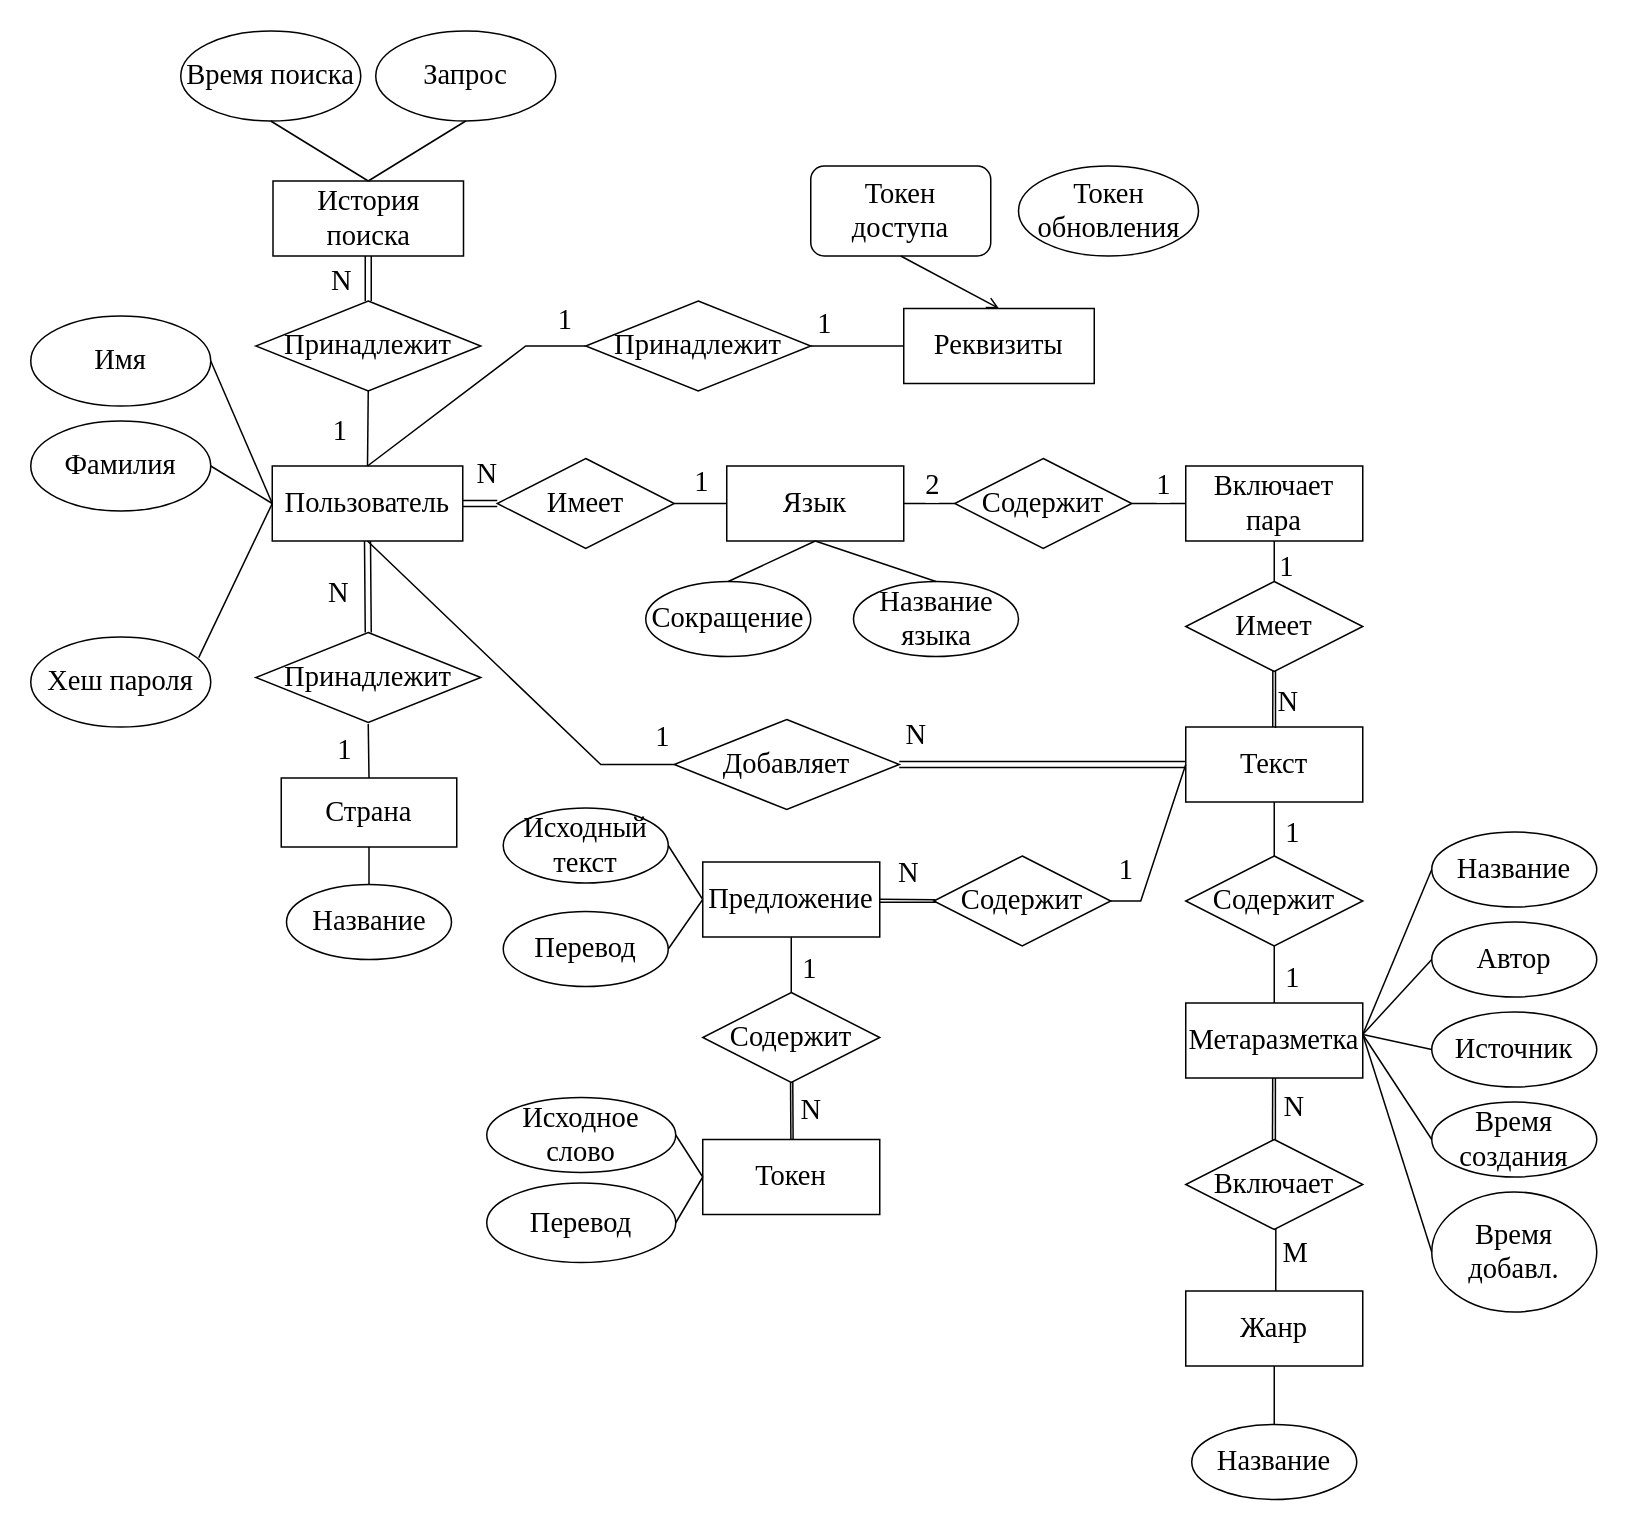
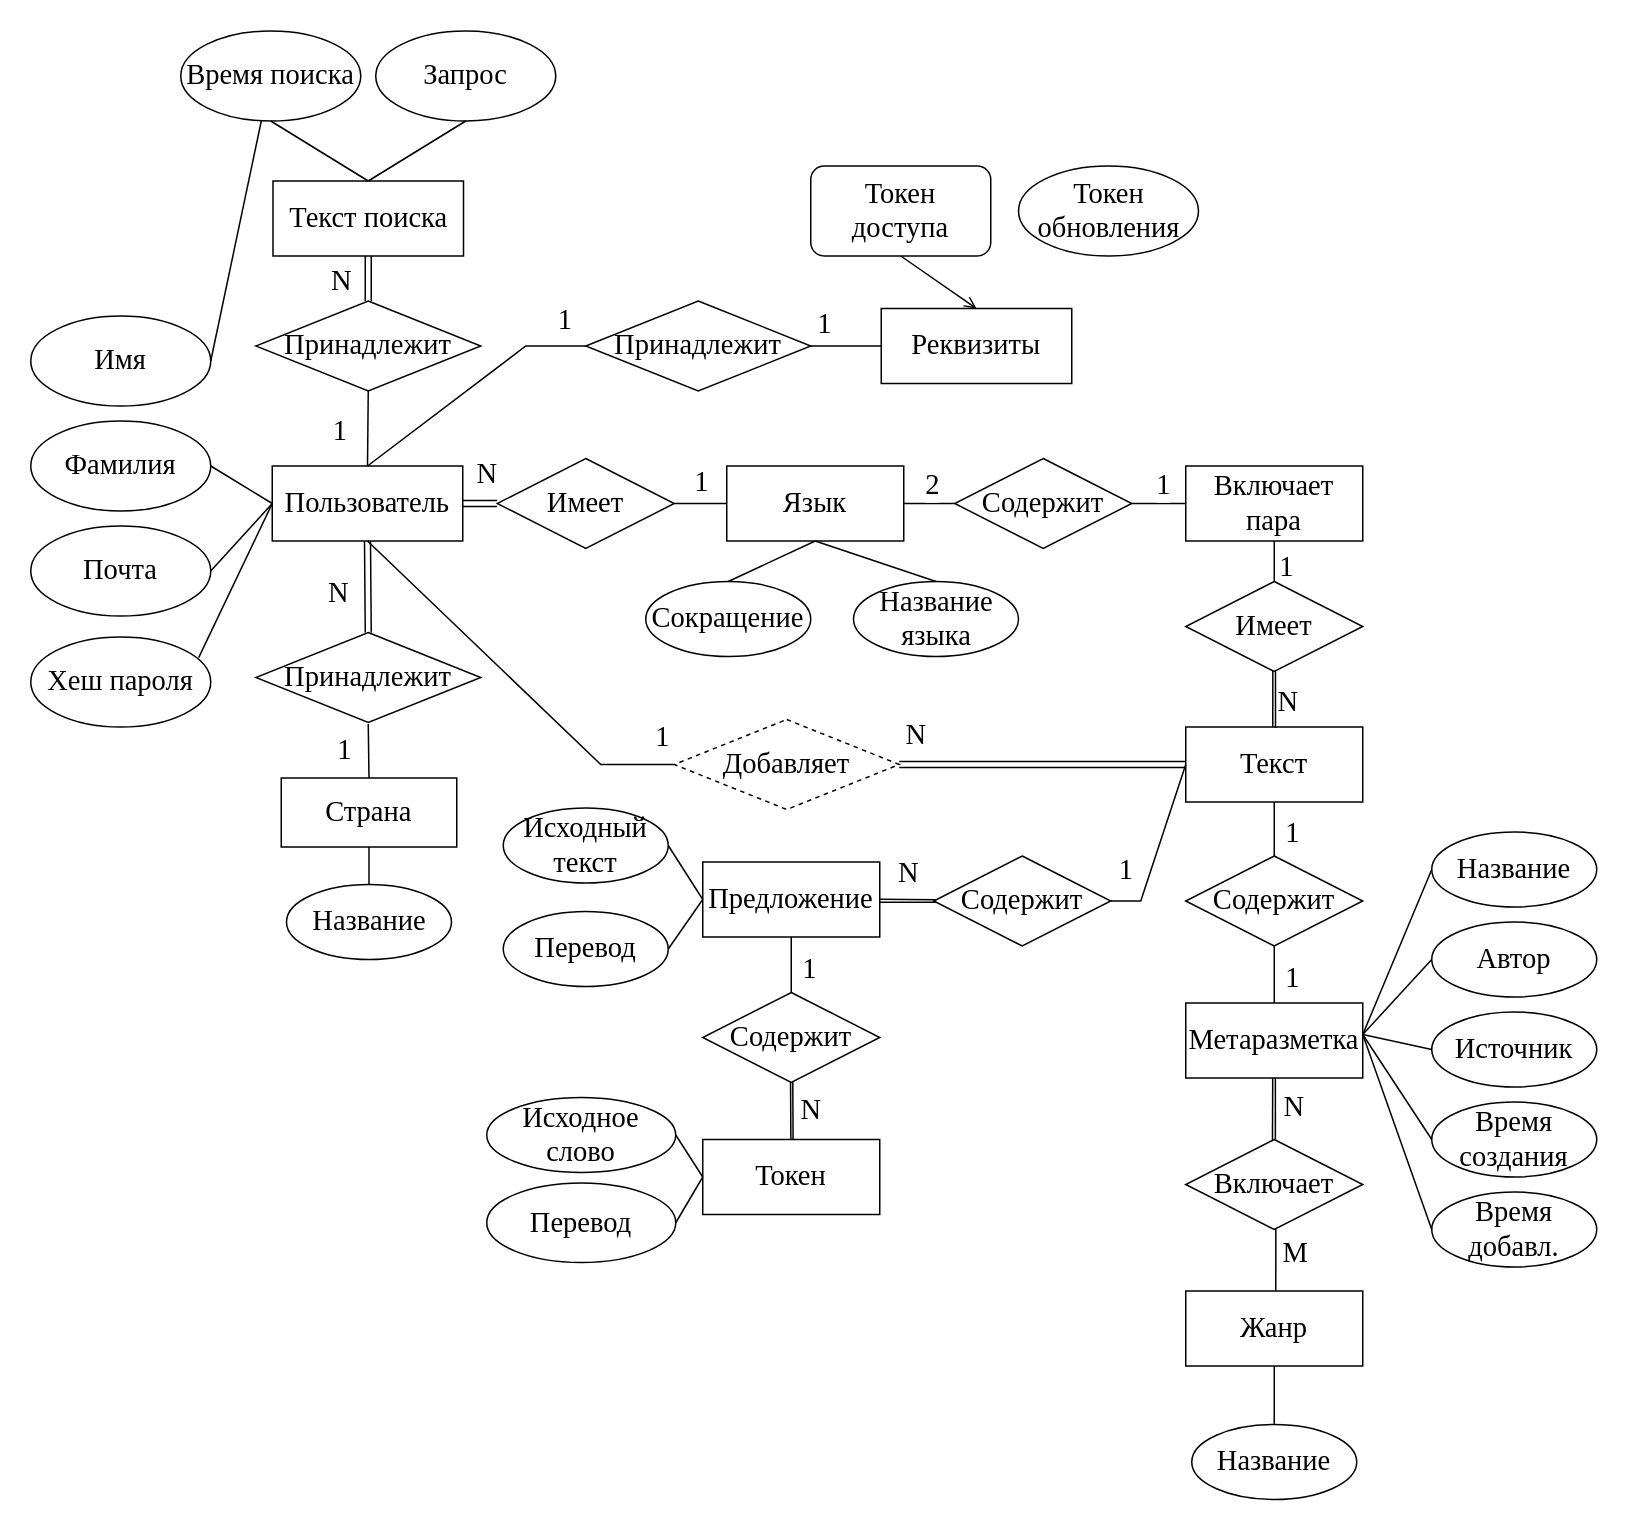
(369, 218) -> (369, 218)
(999, 346) -> (977, 346)
(241, 431) -> (236, 241)
none -> (238, 540)
none -> (121, 571)
(787, 764) -> (787, 764)
(1514, 1252) -> (1514, 1229)
